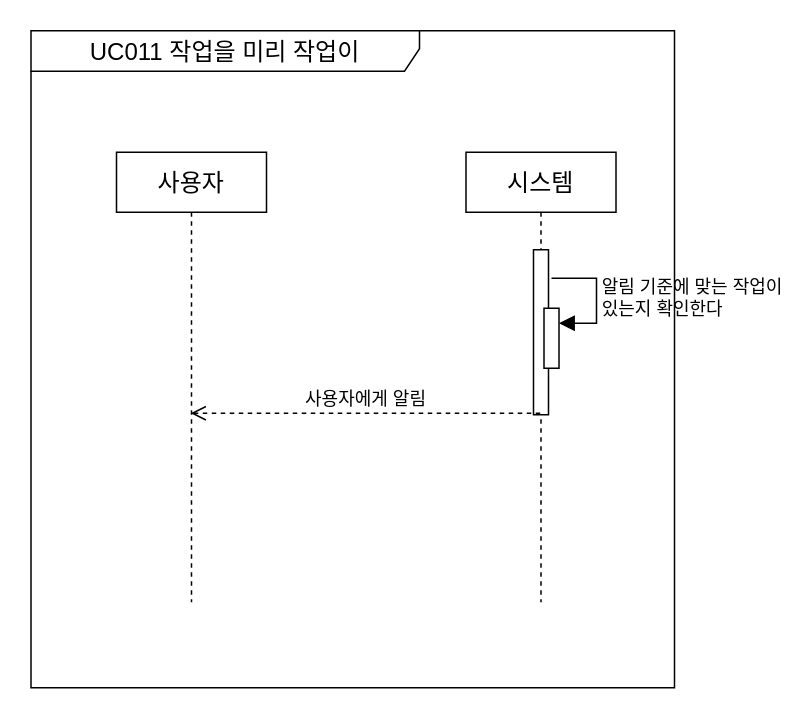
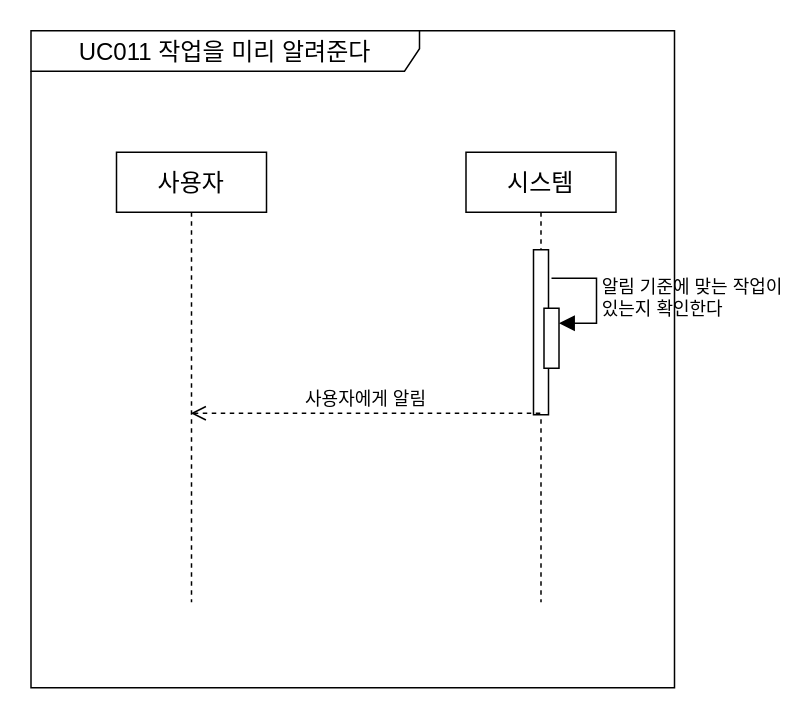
(225, 52) -> (225, 52)
